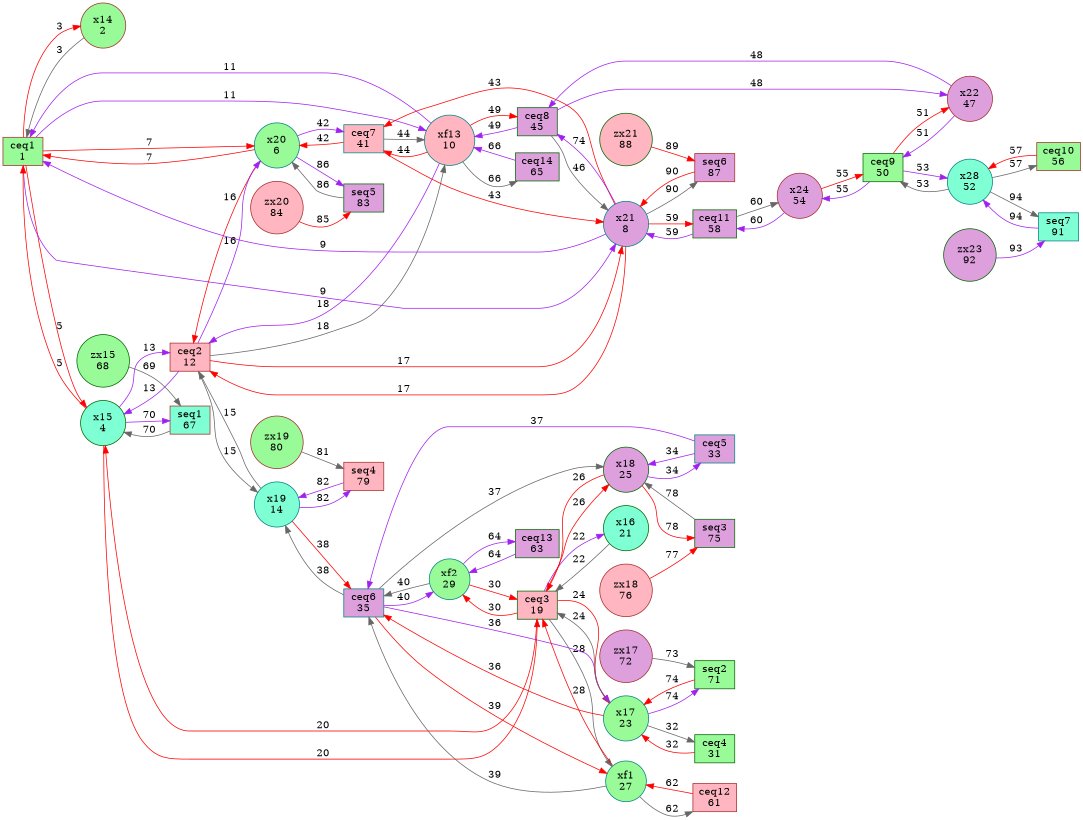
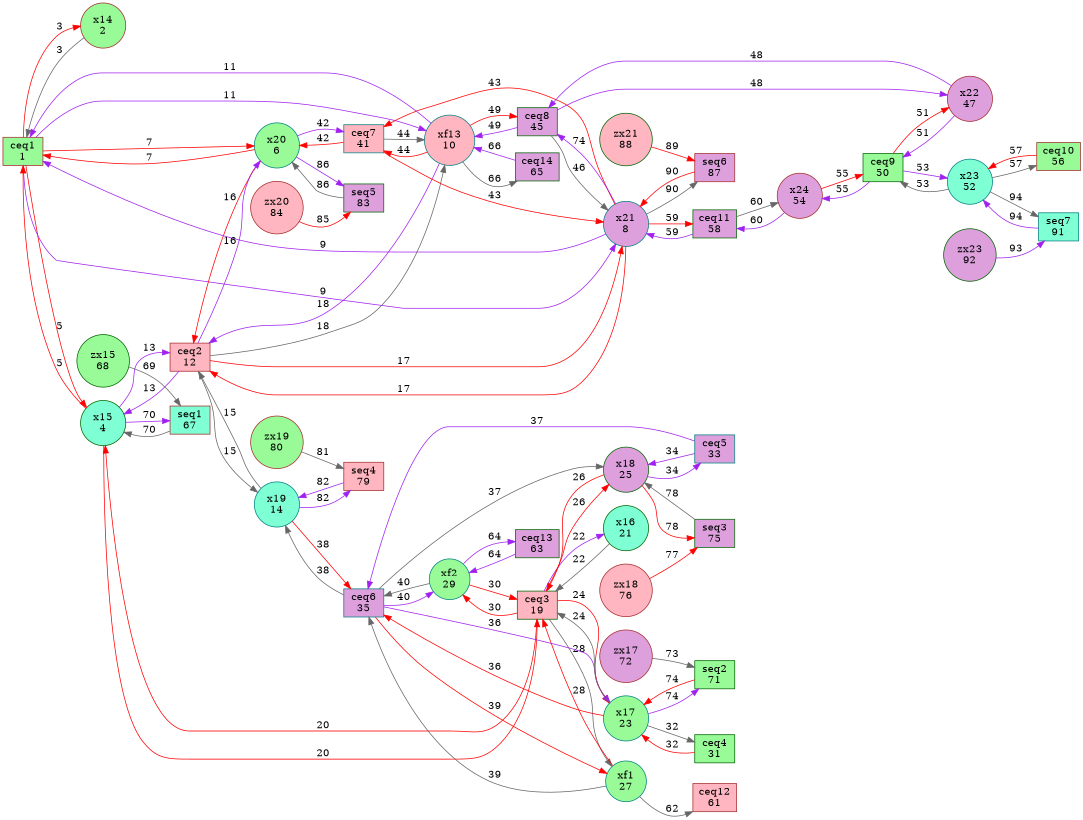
(970, 182) -> (970, 182)
(673, 790) -> none
